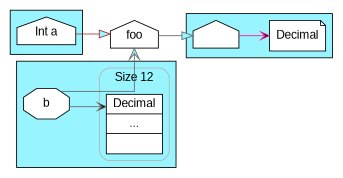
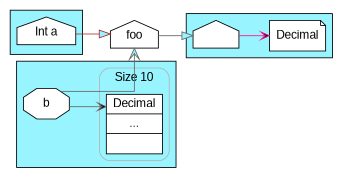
(134, 78) -> (134, 78)
